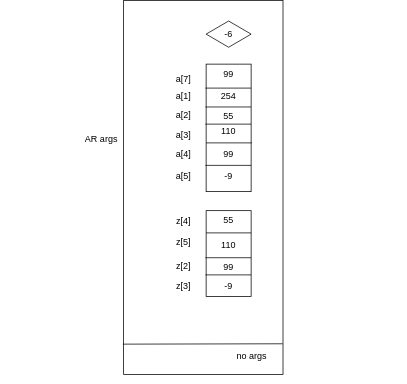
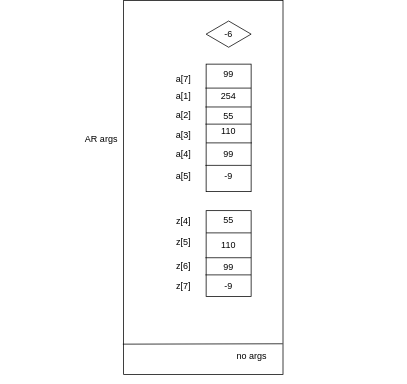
(183, 266) -> (183, 266)
(183, 286) -> (183, 286)
